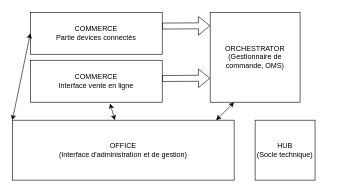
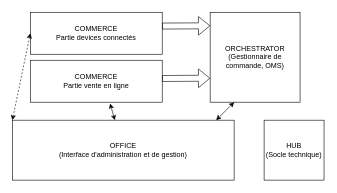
(21, 76) -> (21, 76)
(96, 81) -> (96, 81)
(285, 150) -> (294, 150)
